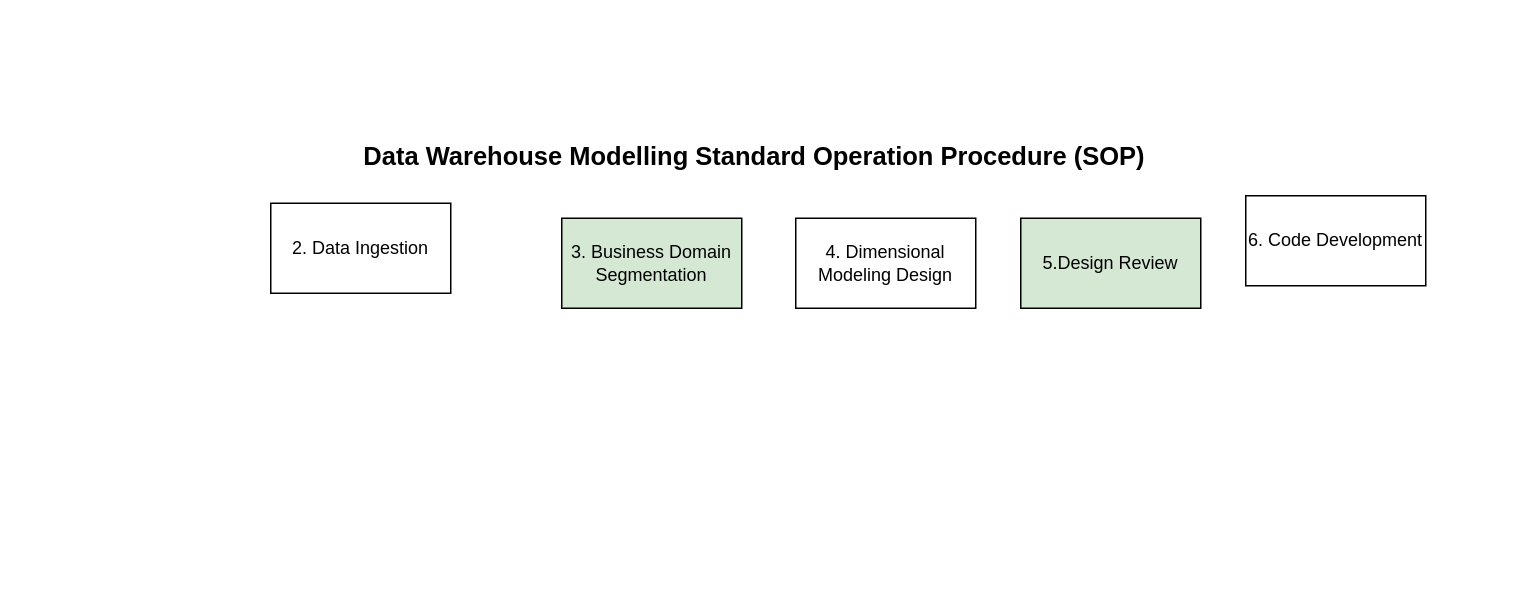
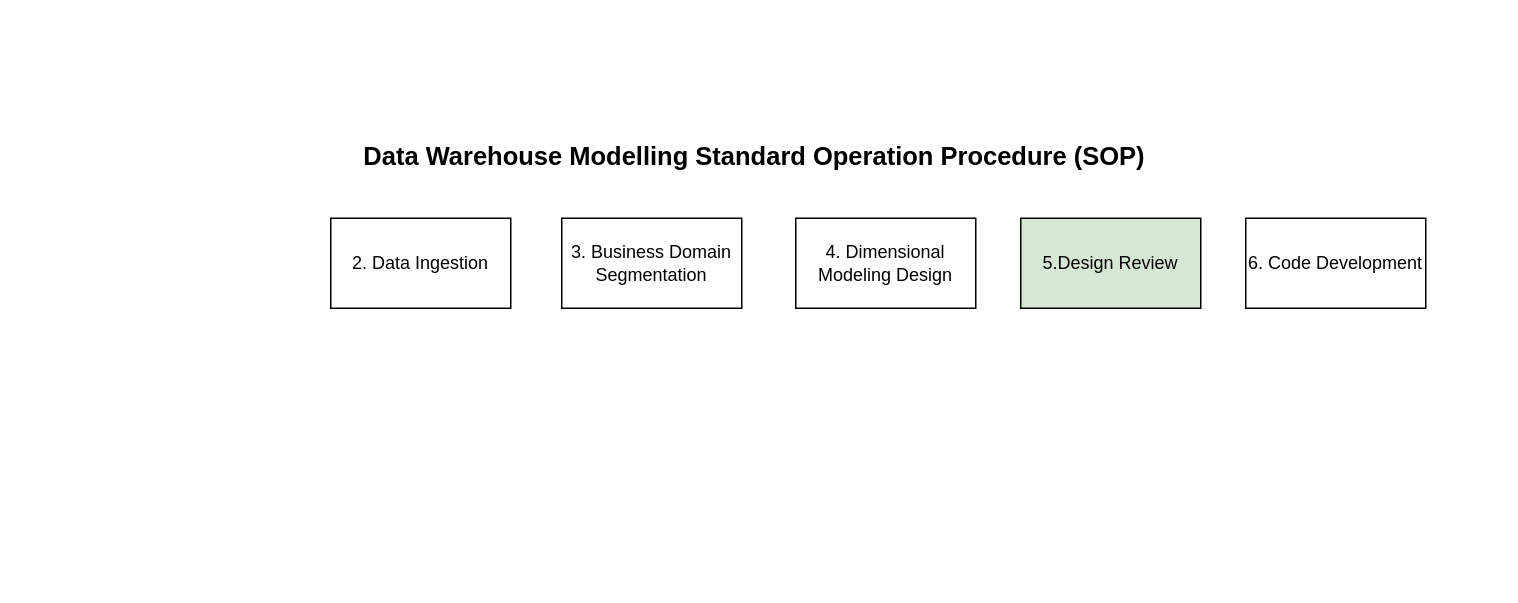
(1336, 241) -> (1336, 263)
(361, 248) -> (421, 263)
(652, 263) -> (652, 263)
